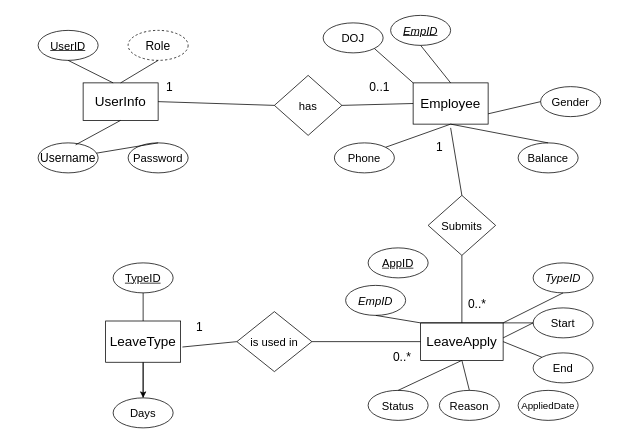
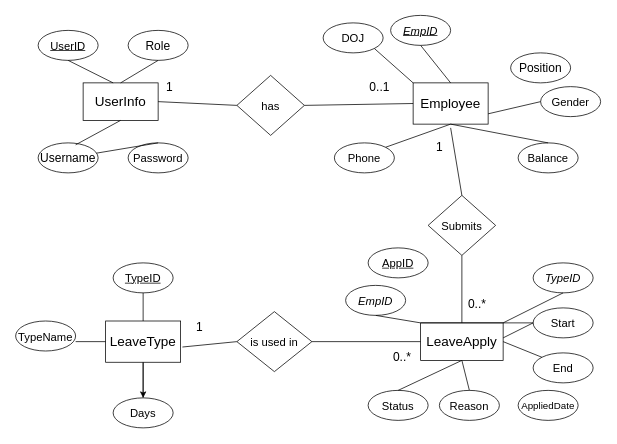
(158, 45) -> (158, 45)
none -> (540, 68)
(308, 105) -> (270, 105)
none -> (45, 336)
none -> (90, 342)
